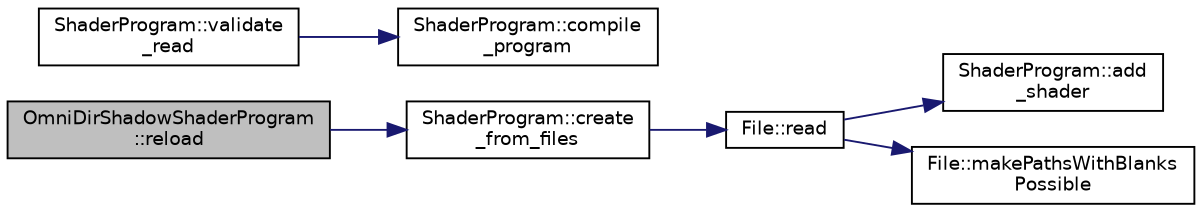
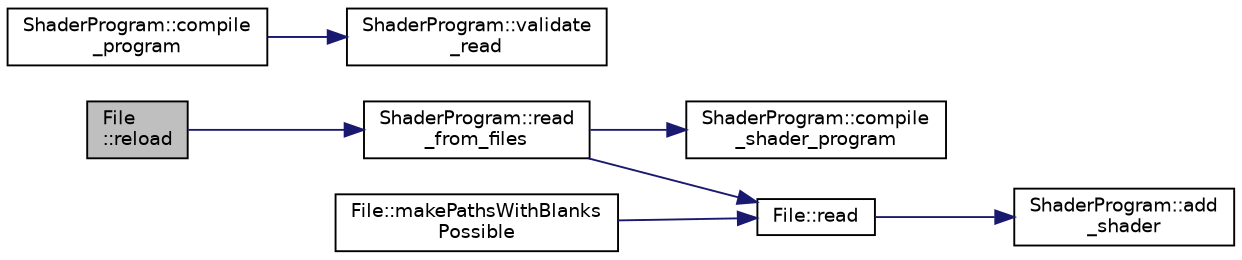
(339, 37) -> (298, 37)
(169, 130) -> (137, 130)
(528, 130) -> (477, 130)
none -> (816, 130)
(868, 144) -> (678, 219)
